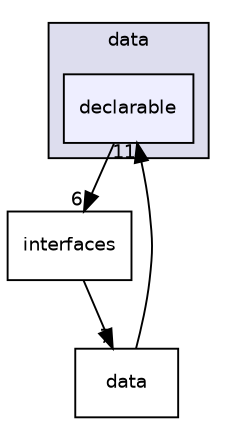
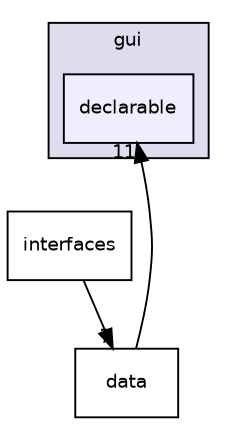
(129, 41) -> (129, 41)
(102, 170) -> none
